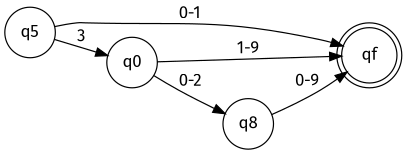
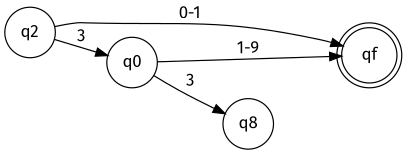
(30, 32) -> (30, 32)
(190, 81) -> (190, 81)
(305, 99) -> none
